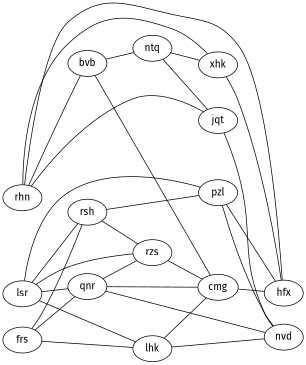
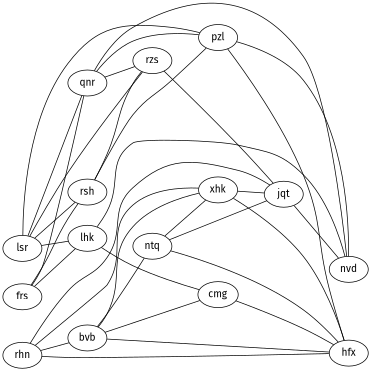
none -> (251, 192)
none -> (124, 240)
(185, 270) -> (220, 126)
none -> (261, 285)
(152, 287) -> (142, 38)
none -> (218, 346)
